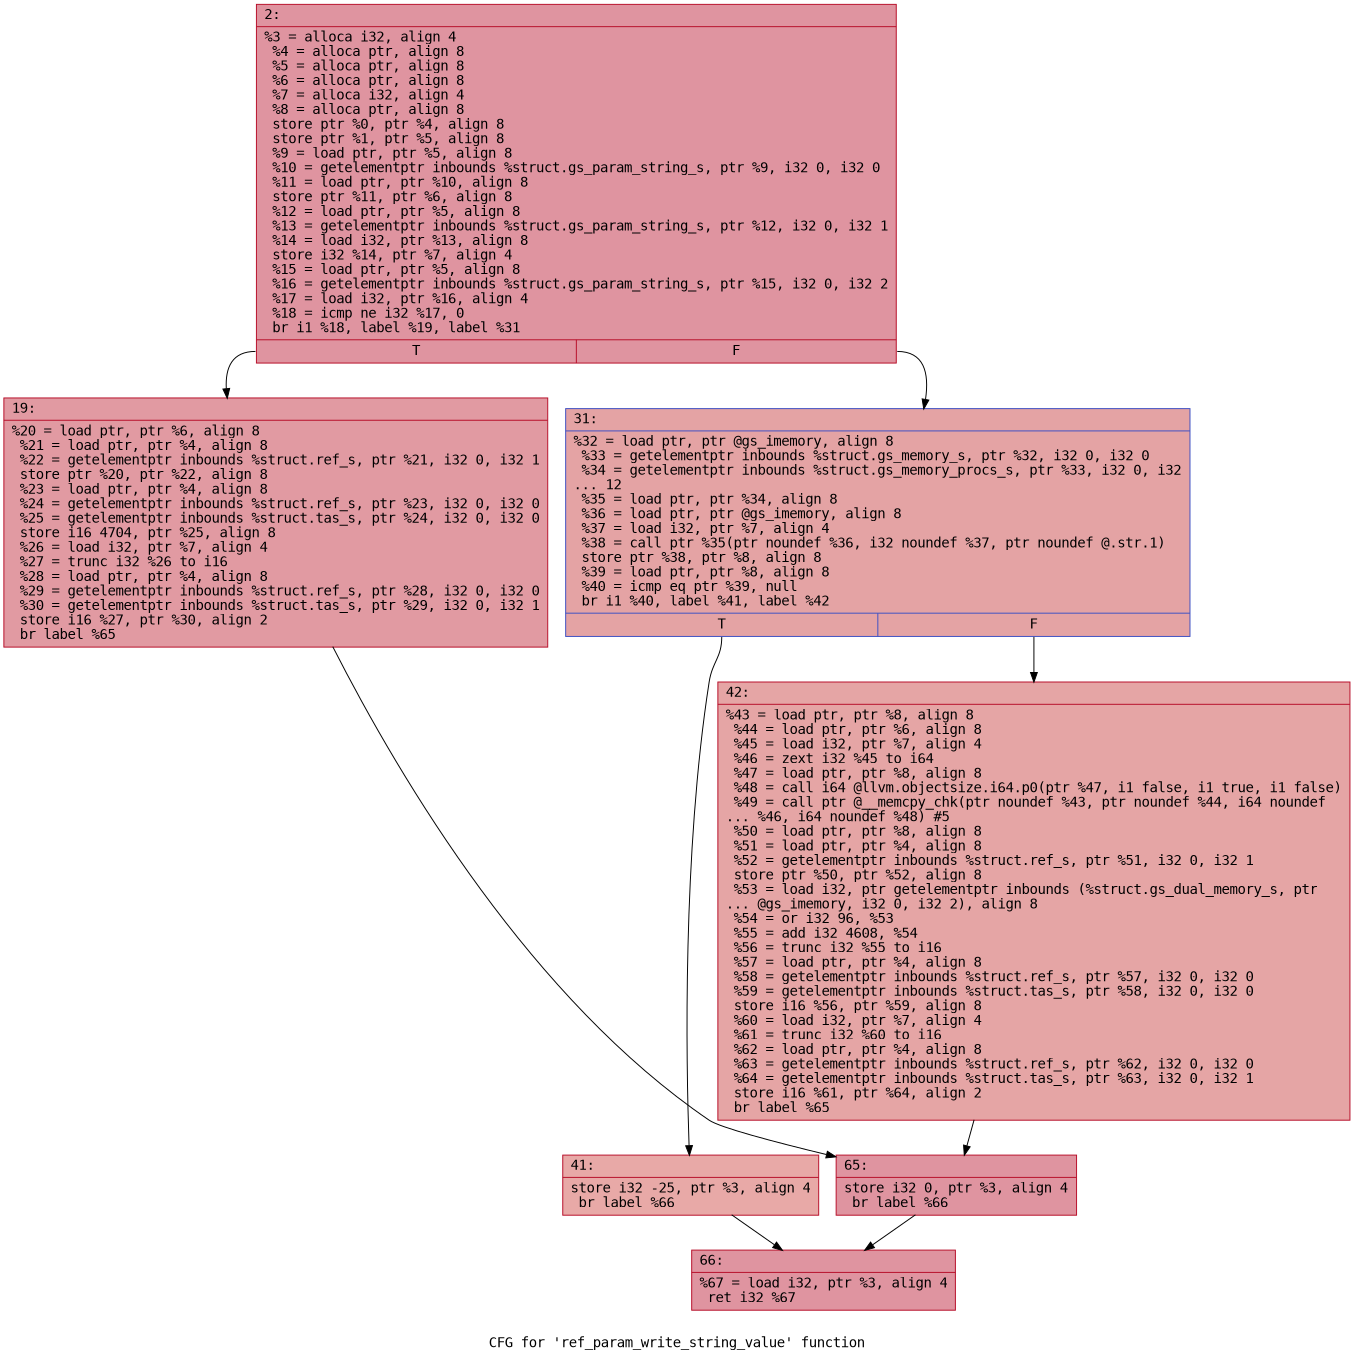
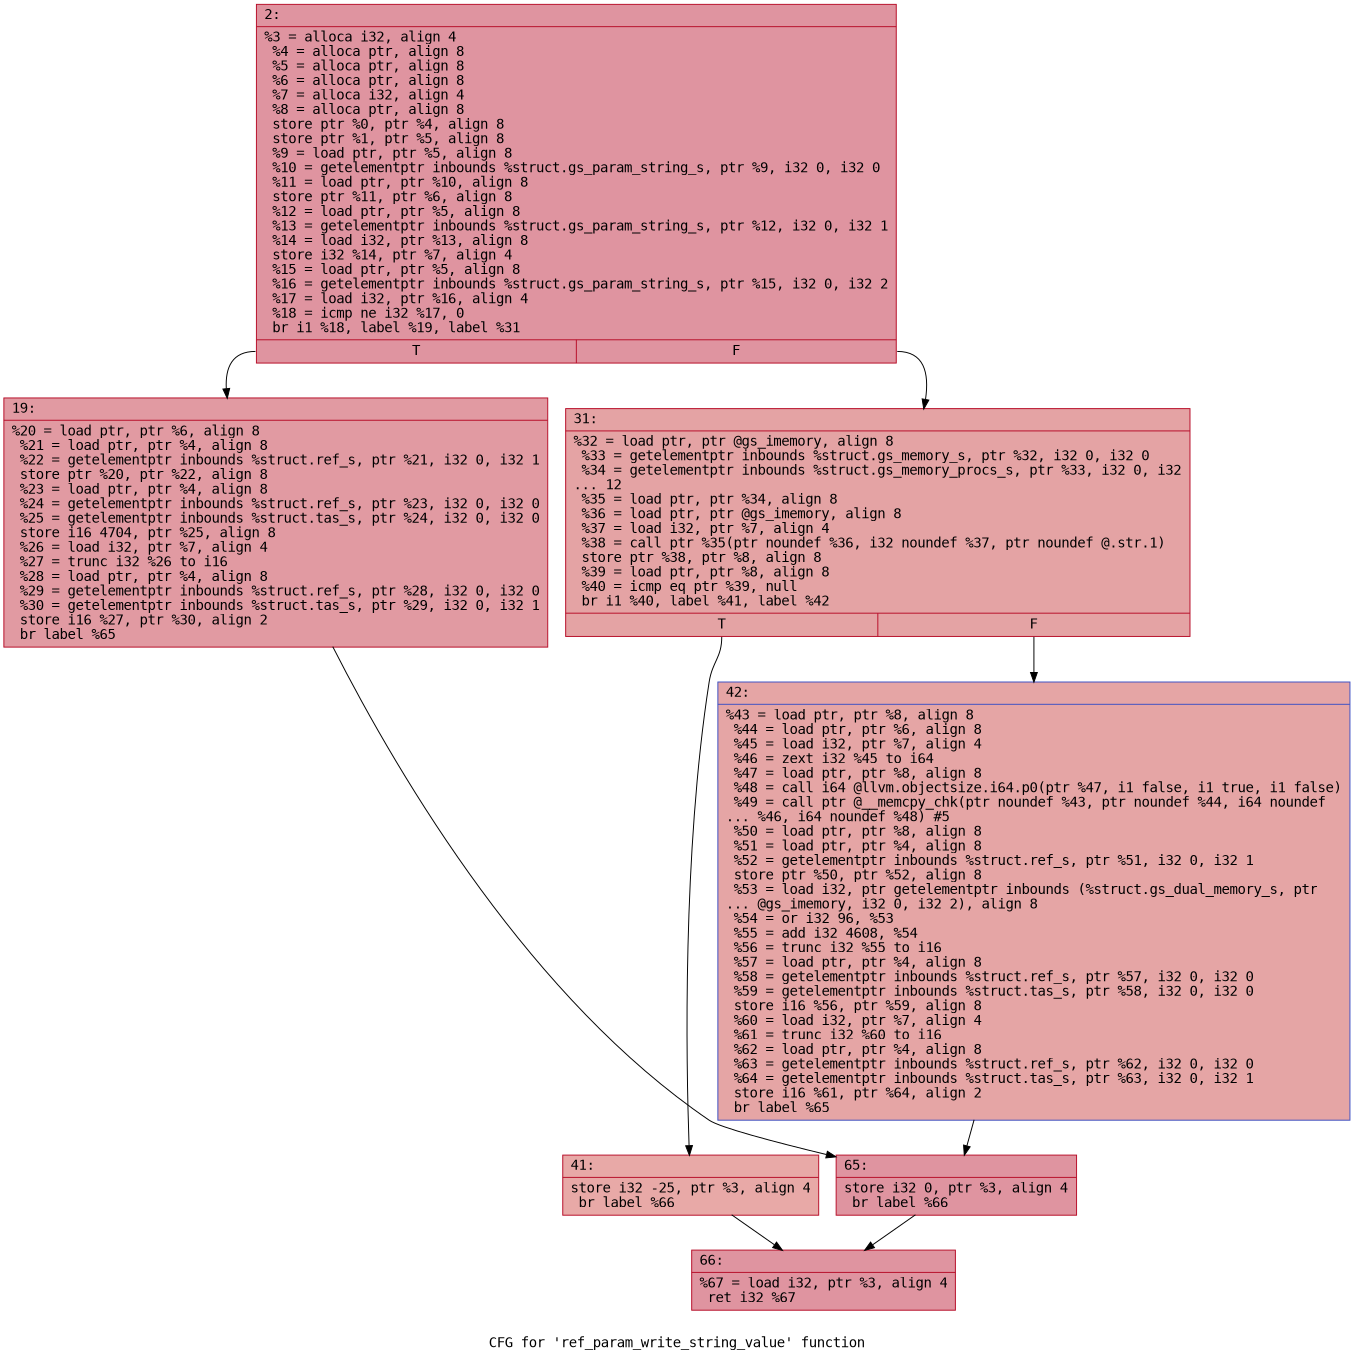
(878, 523) -> (878, 523)
(1034, 901) -> (1034, 901)
